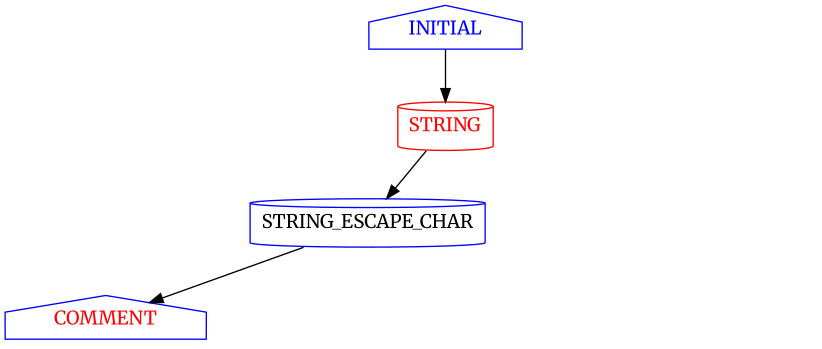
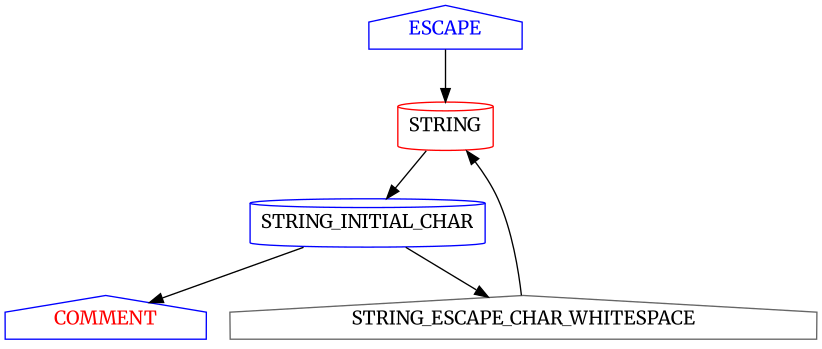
(446, 30) -> (446, 30)
(446, 126) -> (446, 126)
(368, 223) -> (368, 223)
none -> (523, 320)
